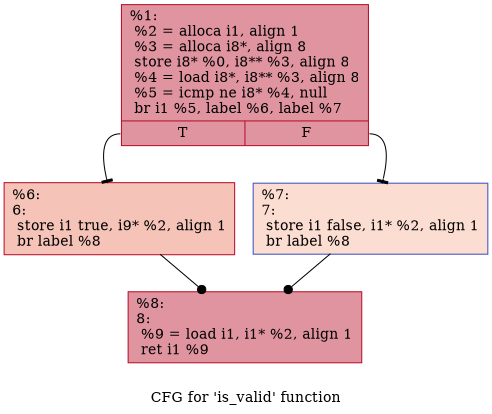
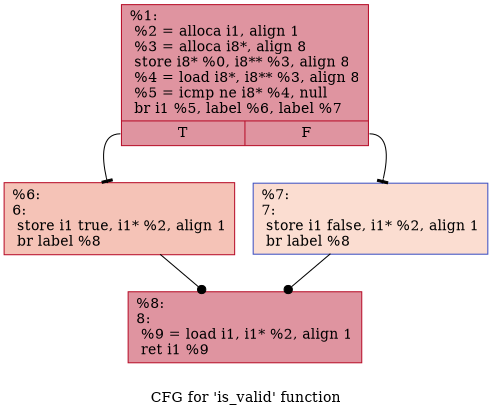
(119, 226) -> (119, 226)
